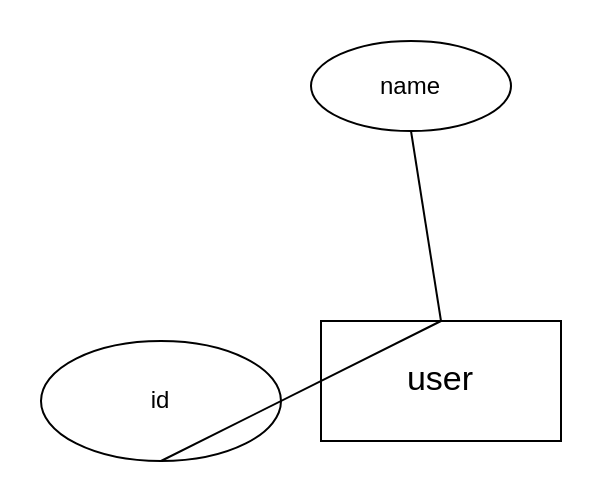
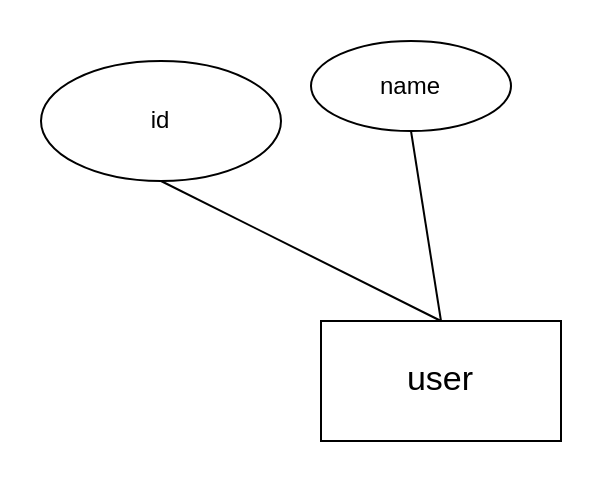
(161, 401) -> (161, 121)
